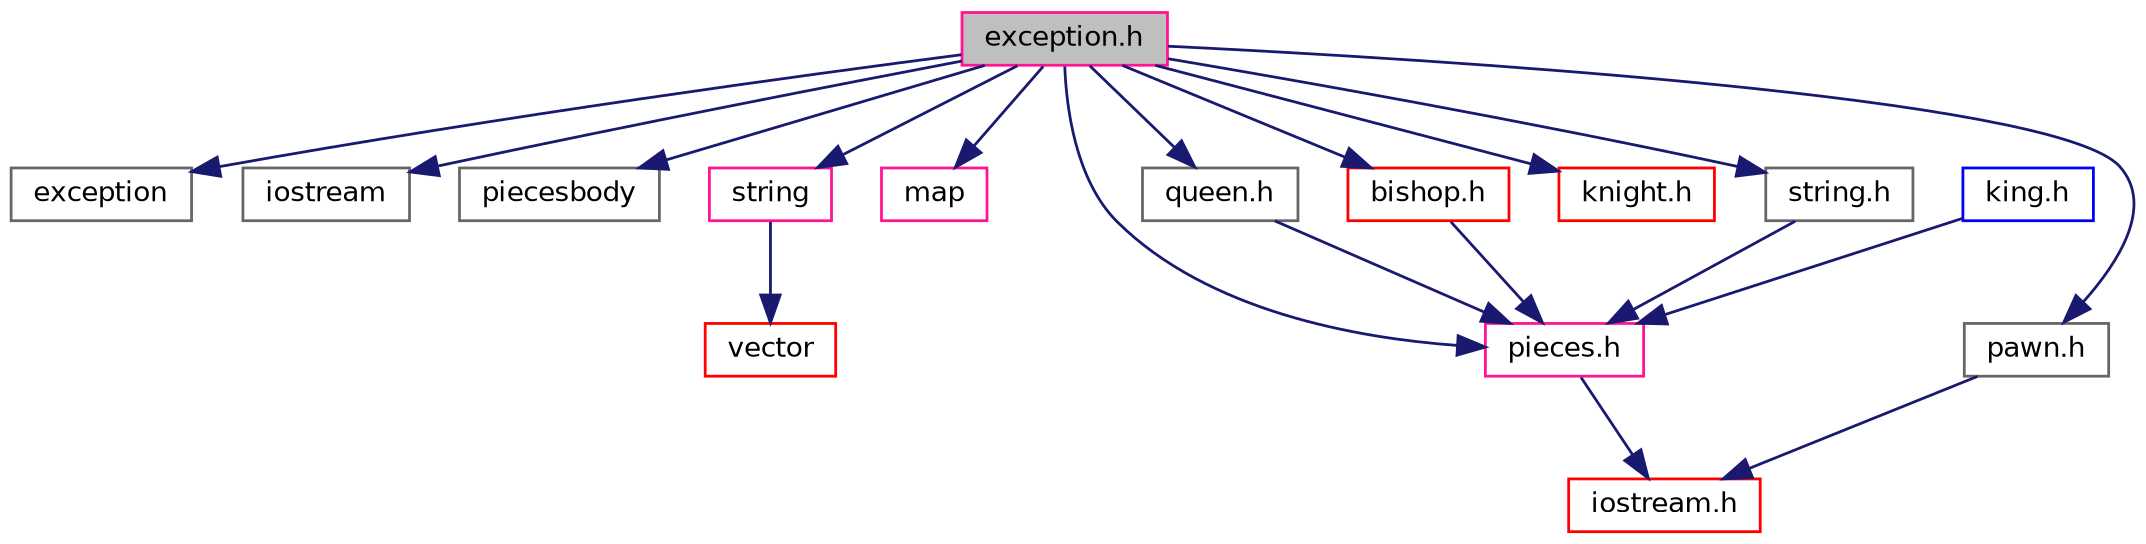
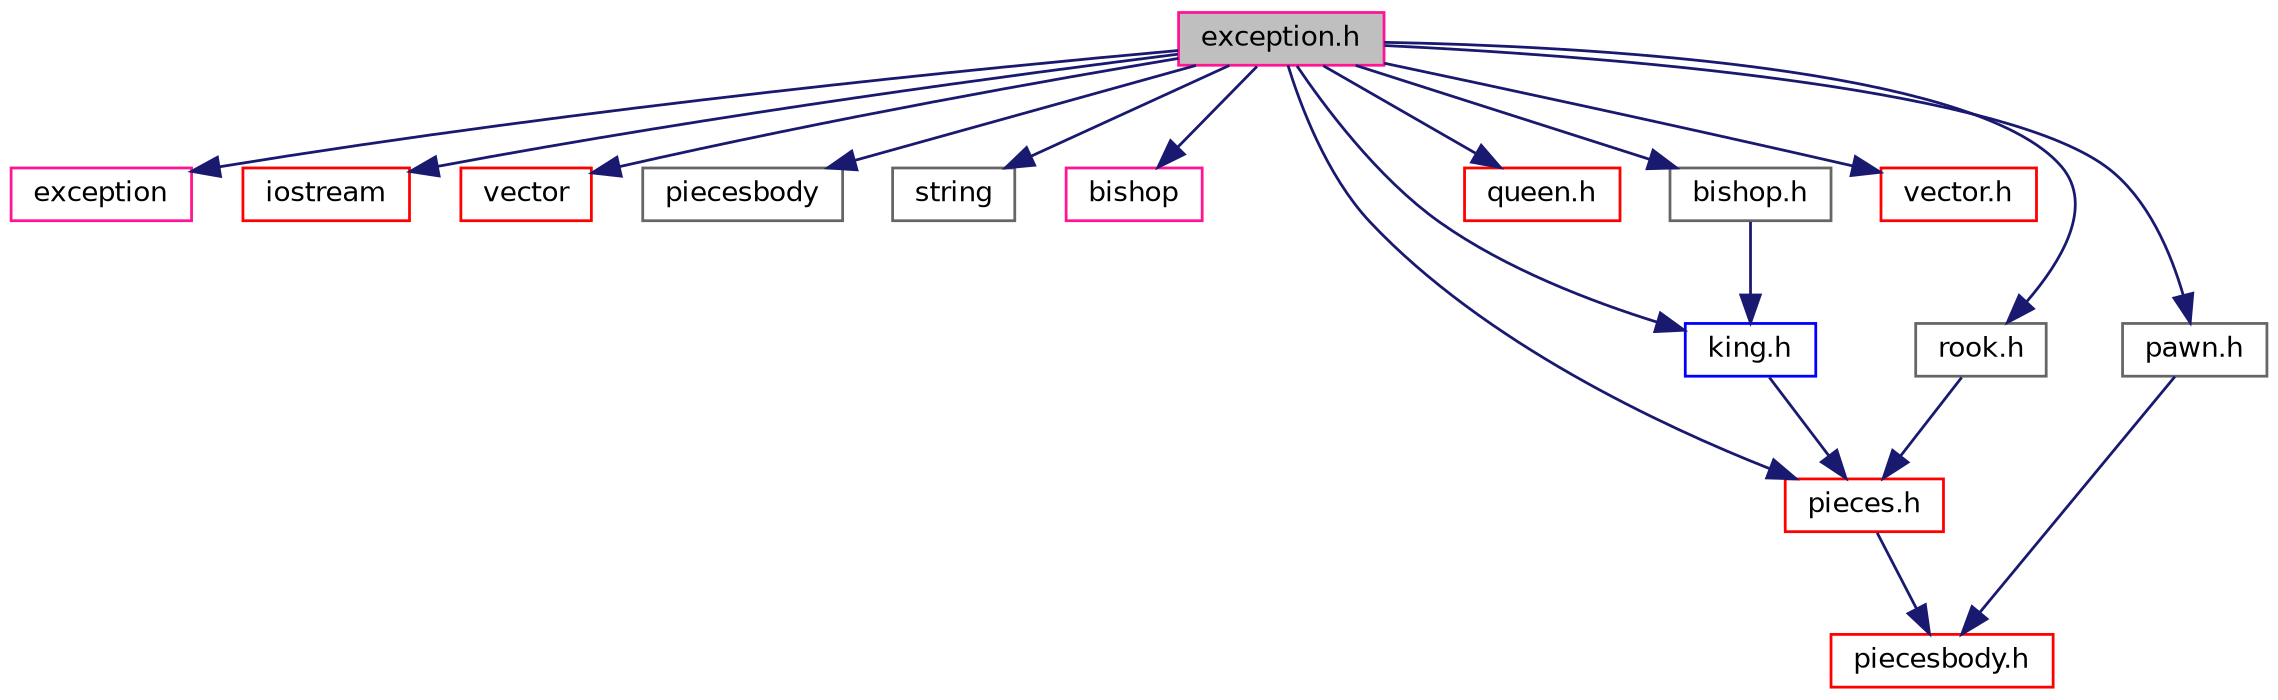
(101, 194) -> (101, 194)
(326, 194) -> (326, 194)
(770, 194) -> (954, 194)
(934, 194) -> (1134, 194)
(1220, 194) -> (1542, 194)
(1428, 194) -> (1751, 194)
(1637, 194) -> (1959, 194)
(1839, 194) -> (1981, 350)
none -> (1451, 230)
(770, 258) -> (898, 109)
(1487, 262) -> (1751, 258)
(1380, 266) -> none
(1564, 350) -> (1864, 505)
(1664, 505) -> (1942, 661)
